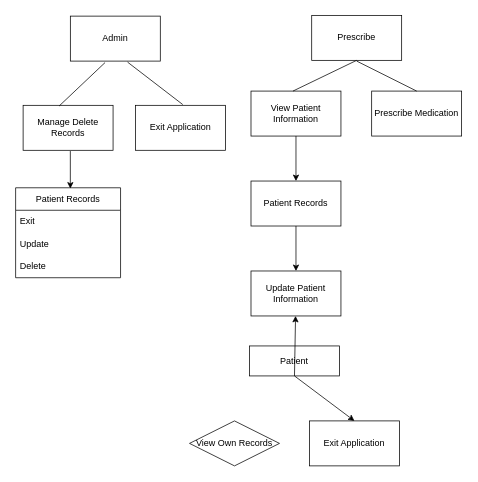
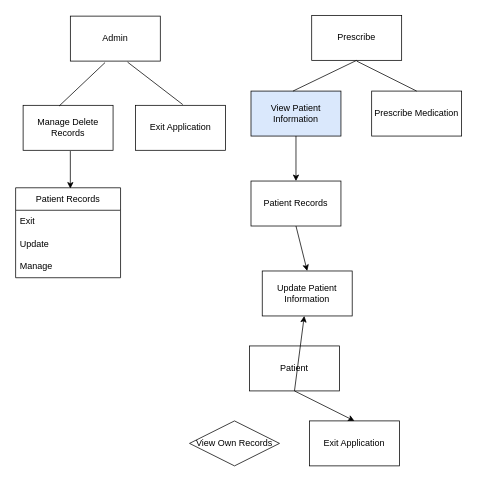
(296, 114) -> (296, 114)
(34, 267) -> (35, 267)
(296, 294) -> (307, 294)
(294, 361) -> (294, 369)
